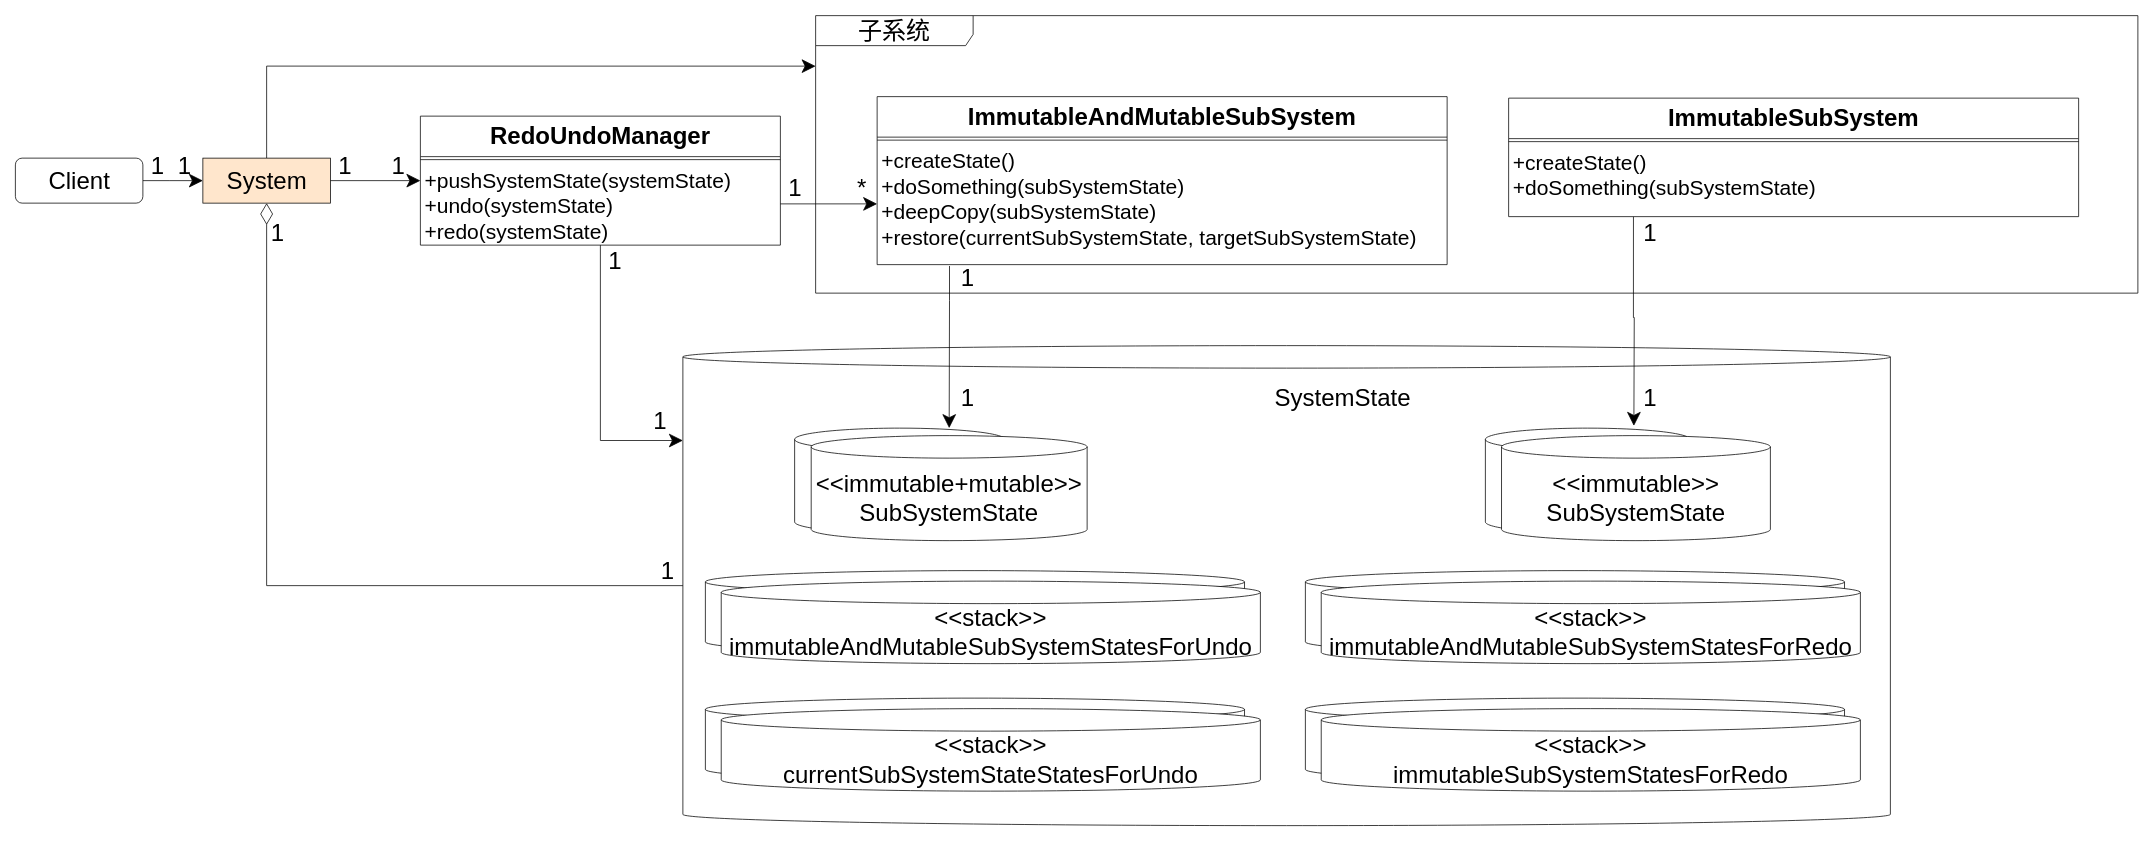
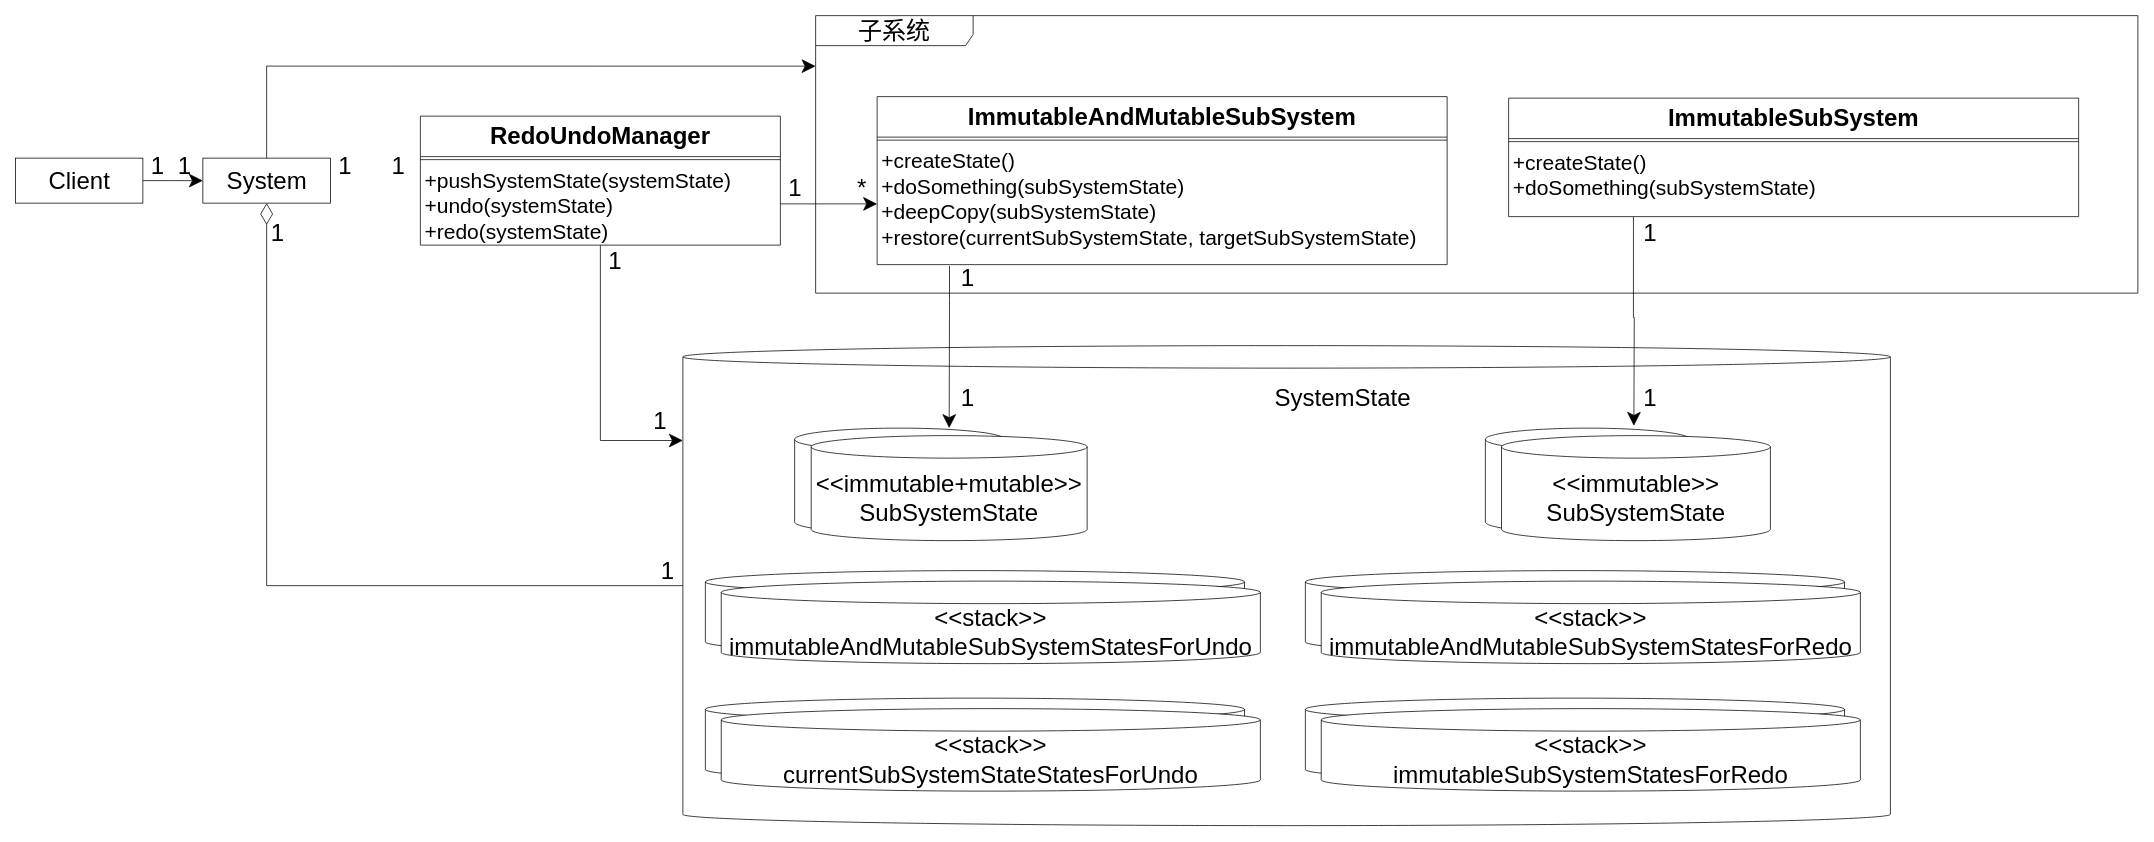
(79, 180) -> (79, 180)
(267, 180) -> (267, 180)
(370, 180) -> none
